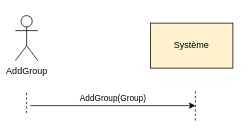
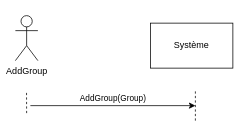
(192, 45) -> (192, 45)
